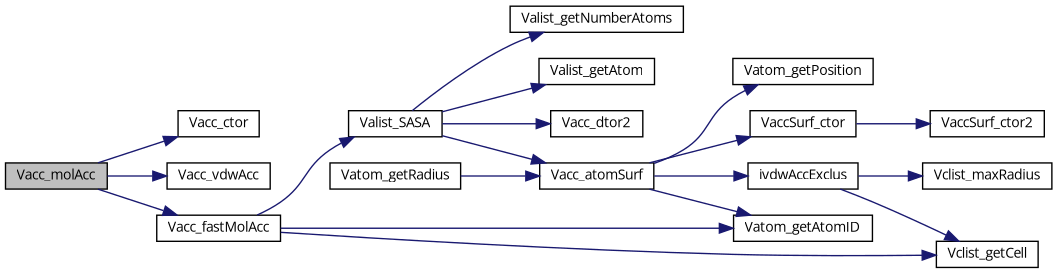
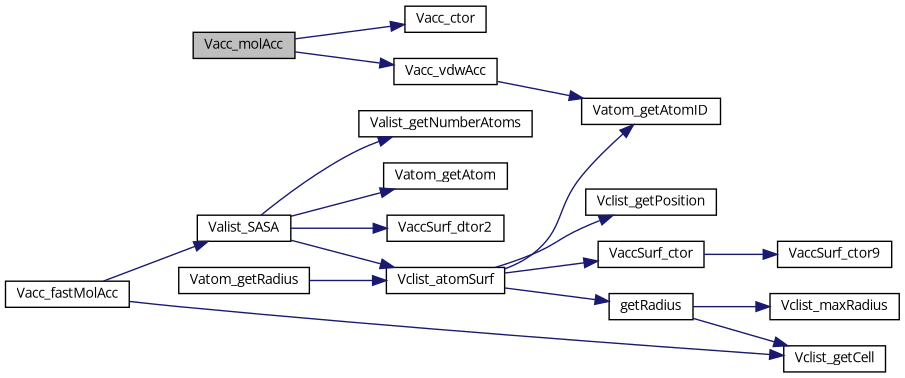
(597, 72) -> (446, 176)
(803, 72) -> (651, 202)
(597, 124) -> (446, 228)
(987, 124) -> (835, 254)
(597, 176) -> (446, 280)
(803, 176) -> (651, 307)
(131, 200) -> none
(500, 228) -> (533, 89)
